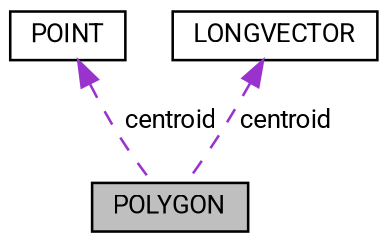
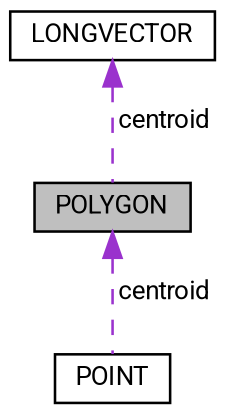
(119, 135) -> (113, 306)
